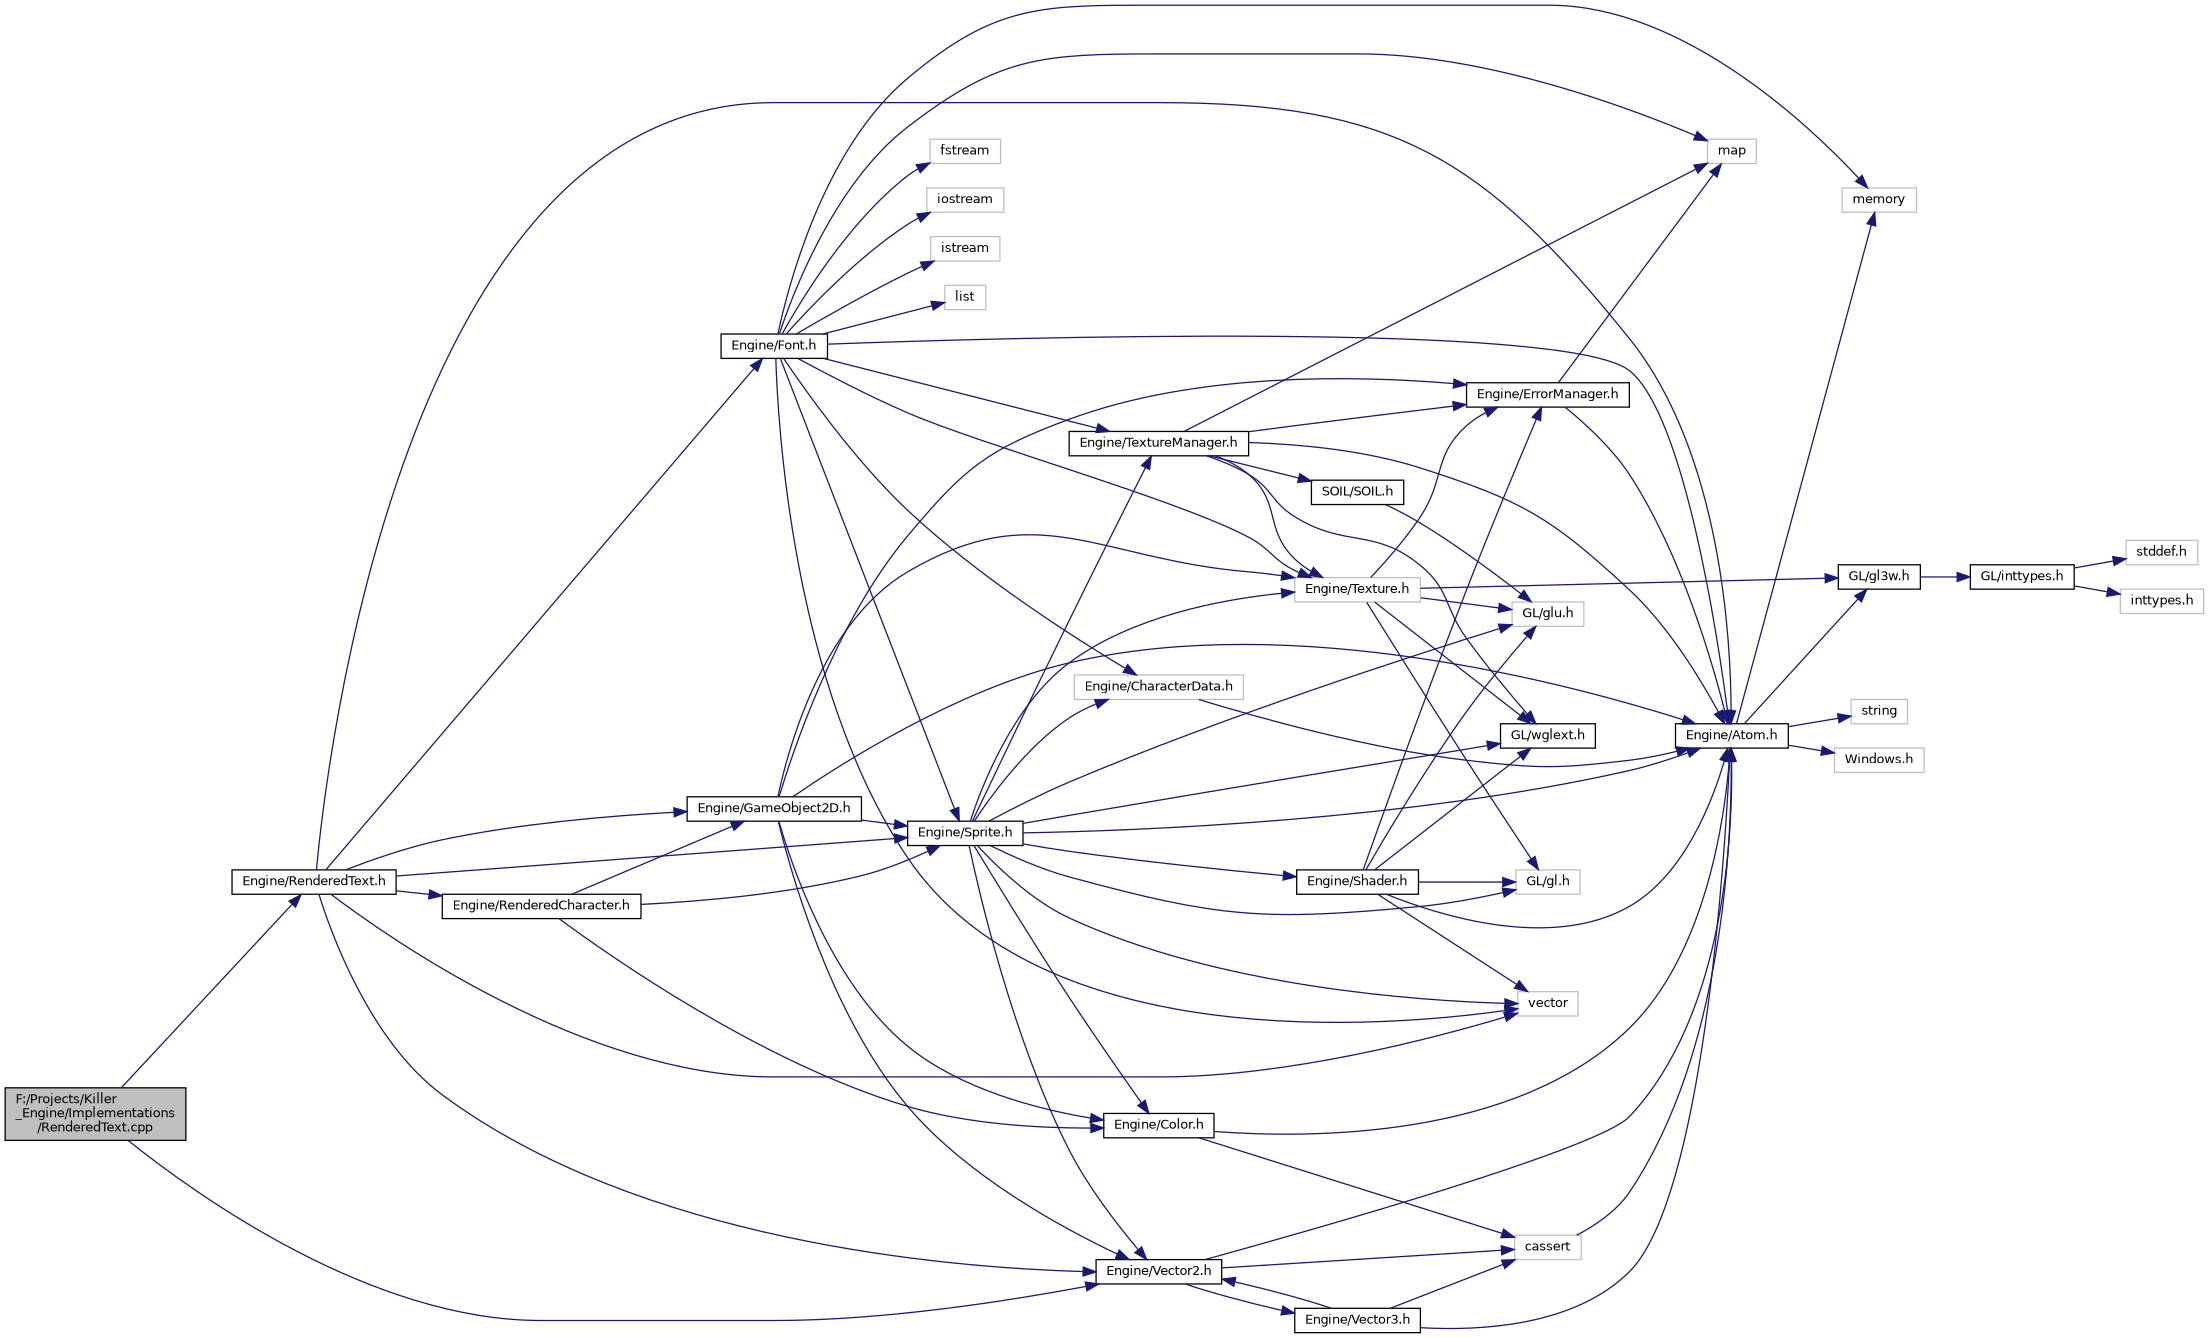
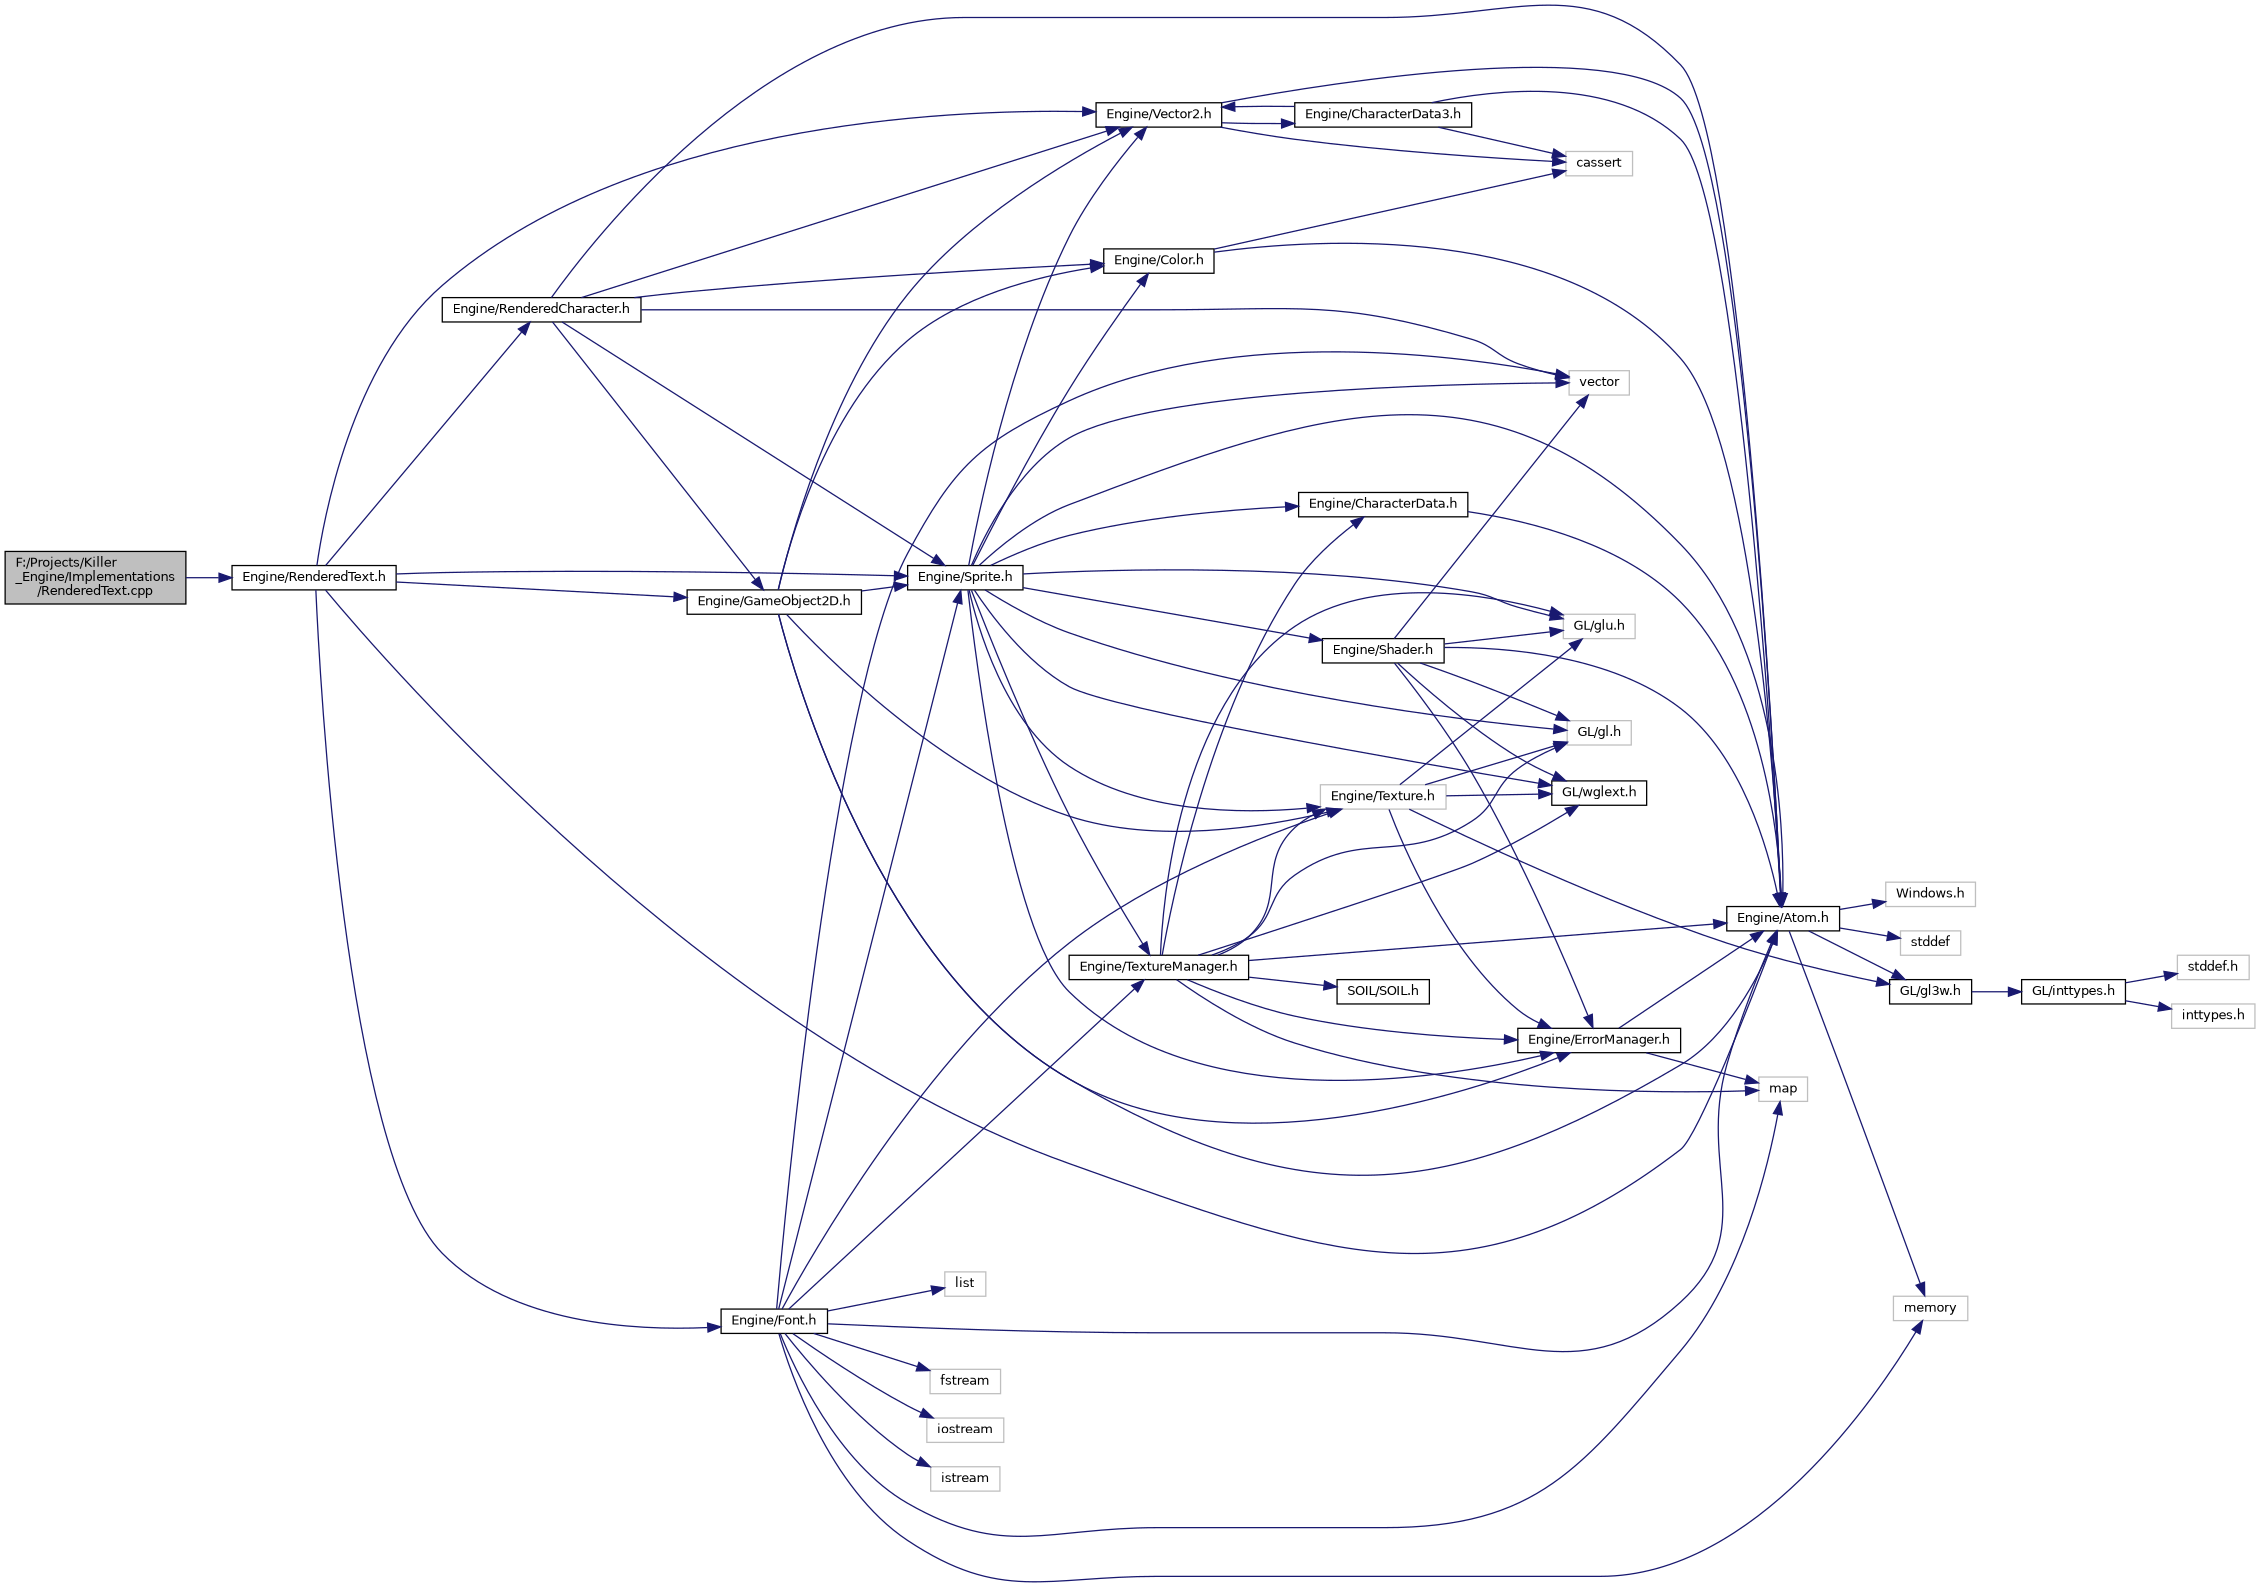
(935, 535) -> (1221, 735)
(1455, 546) -> (1268, 650)
(1159, 687) -> (1383, 505)
(1879, 712) -> (1931, 943)
none -> (1380, 848)
none -> (1082, 1001)
(1691, 1055) -> (1492, 9)
(899, 1077) -> (1104, 310)
(586, 1321) -> (844, 214)
(1358, 1321) -> (1383, 115)
